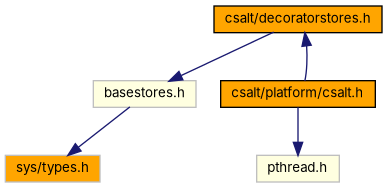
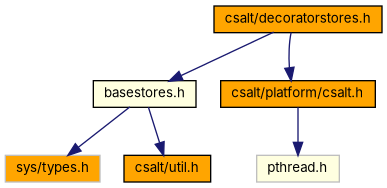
(307, 63) -> (289, 50)
(145, 94) -> (145, 94)
none -> (167, 169)
